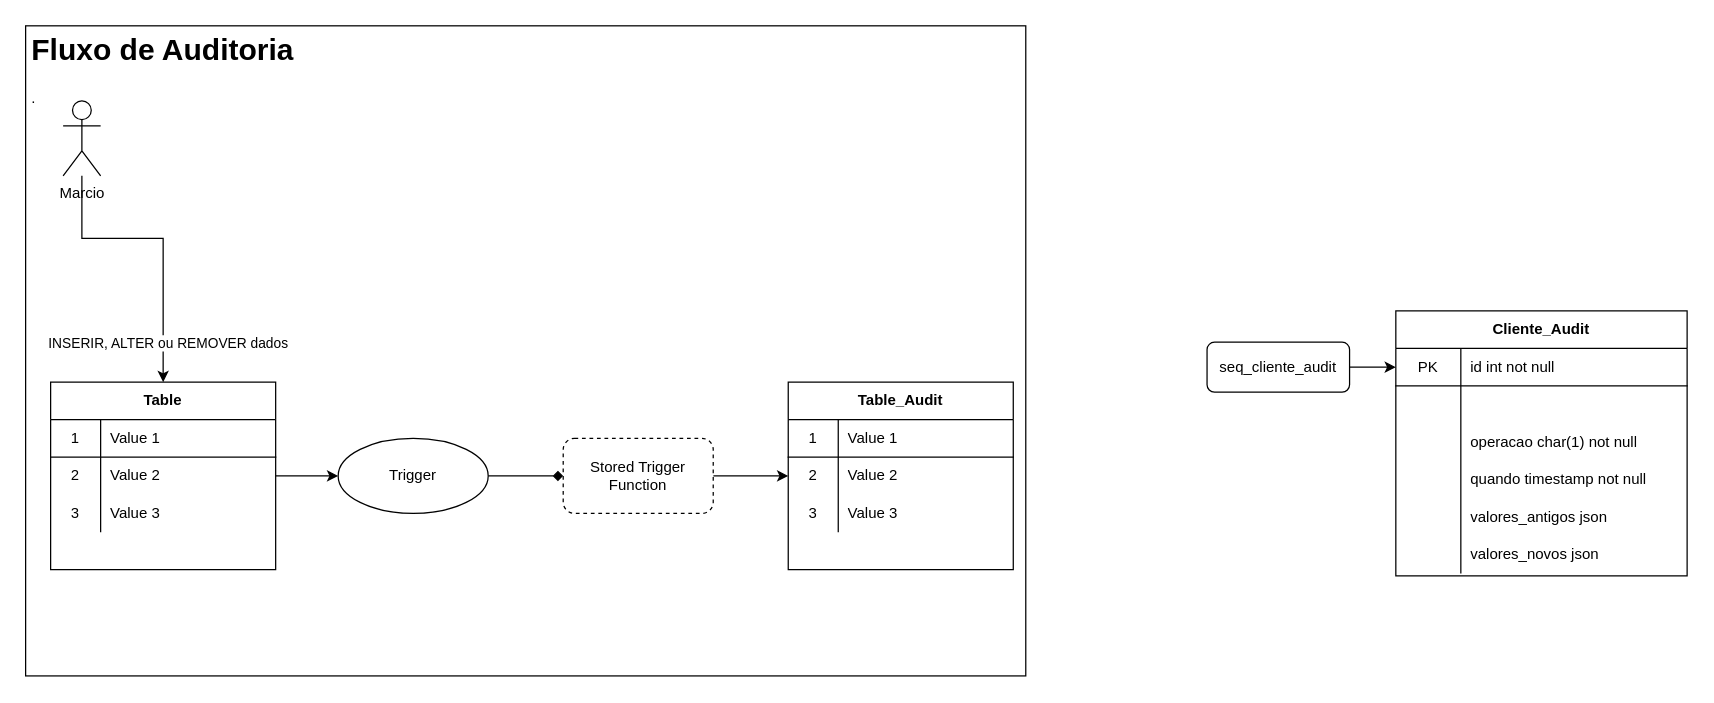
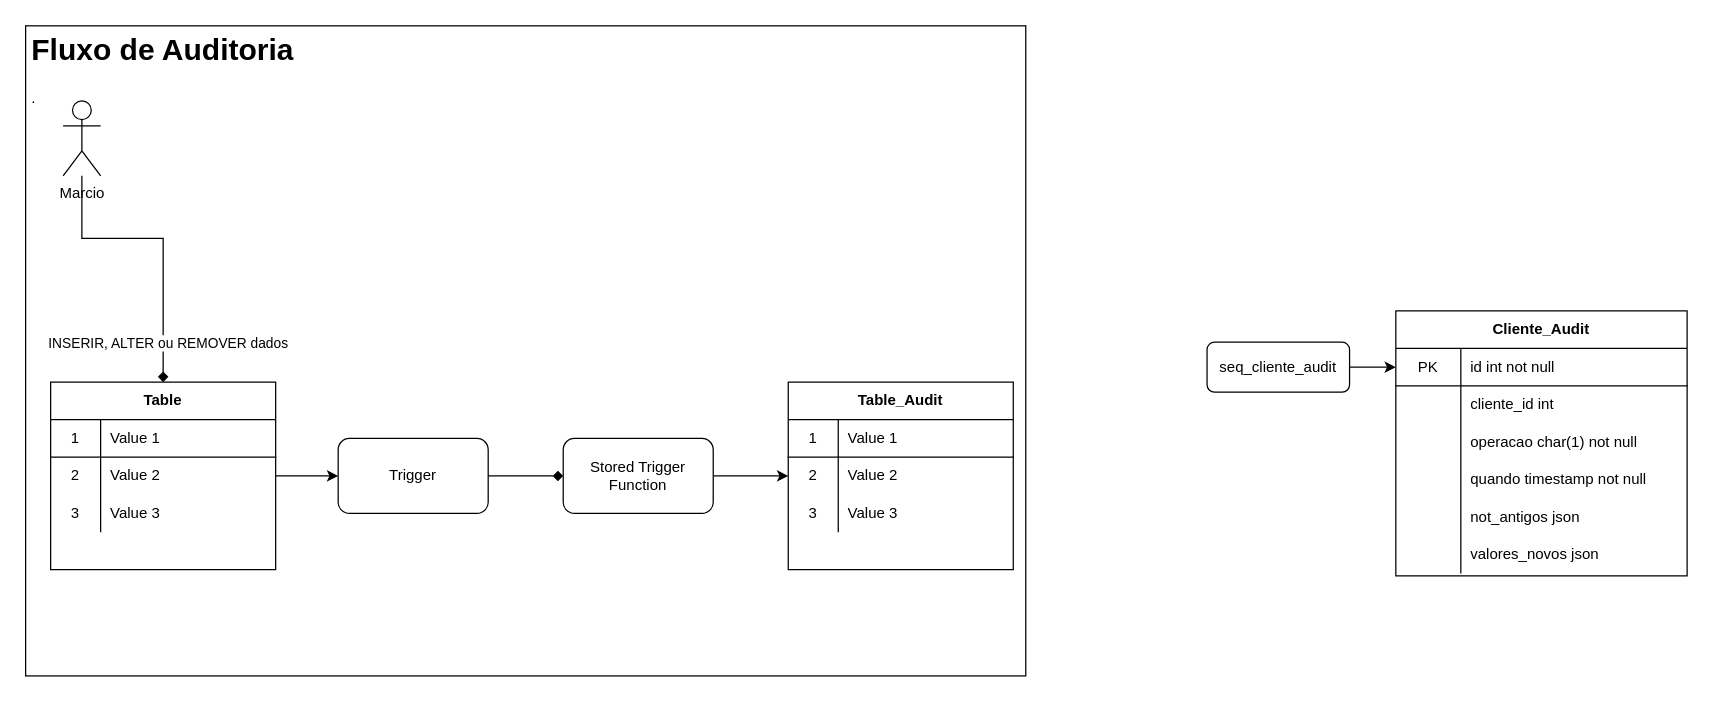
(163, 372) -> (163, 371)
none -> (1574, 404)
(413, 476) -> (413, 476)
(638, 476) -> (638, 476)
(1549, 517) -> (1534, 517)
